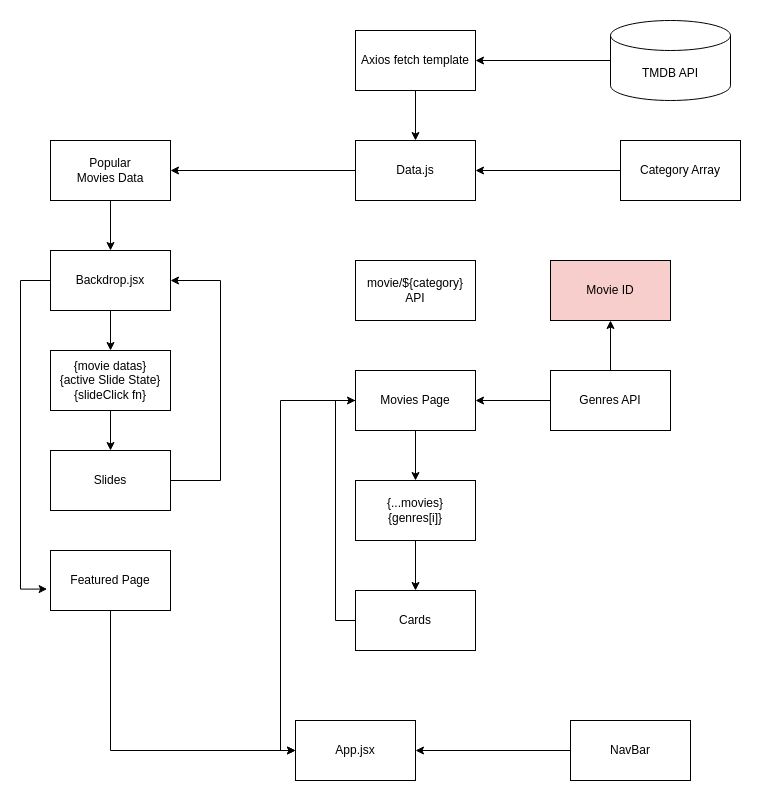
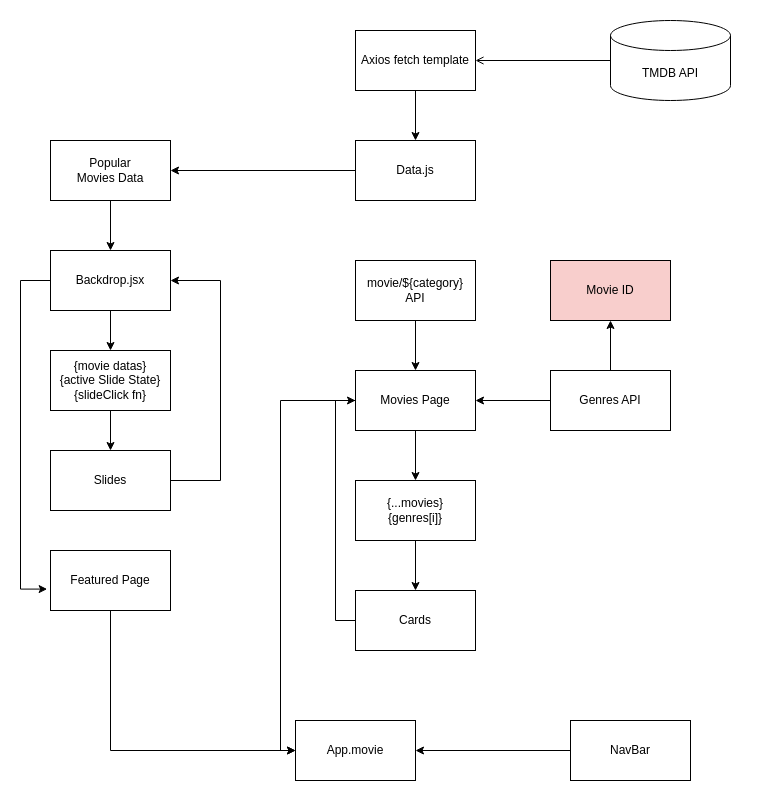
(483, 61) -> (481, 61)
(551, 171) -> none
(681, 171) -> none
none -> (416, 342)
(356, 751) -> (356, 751)
